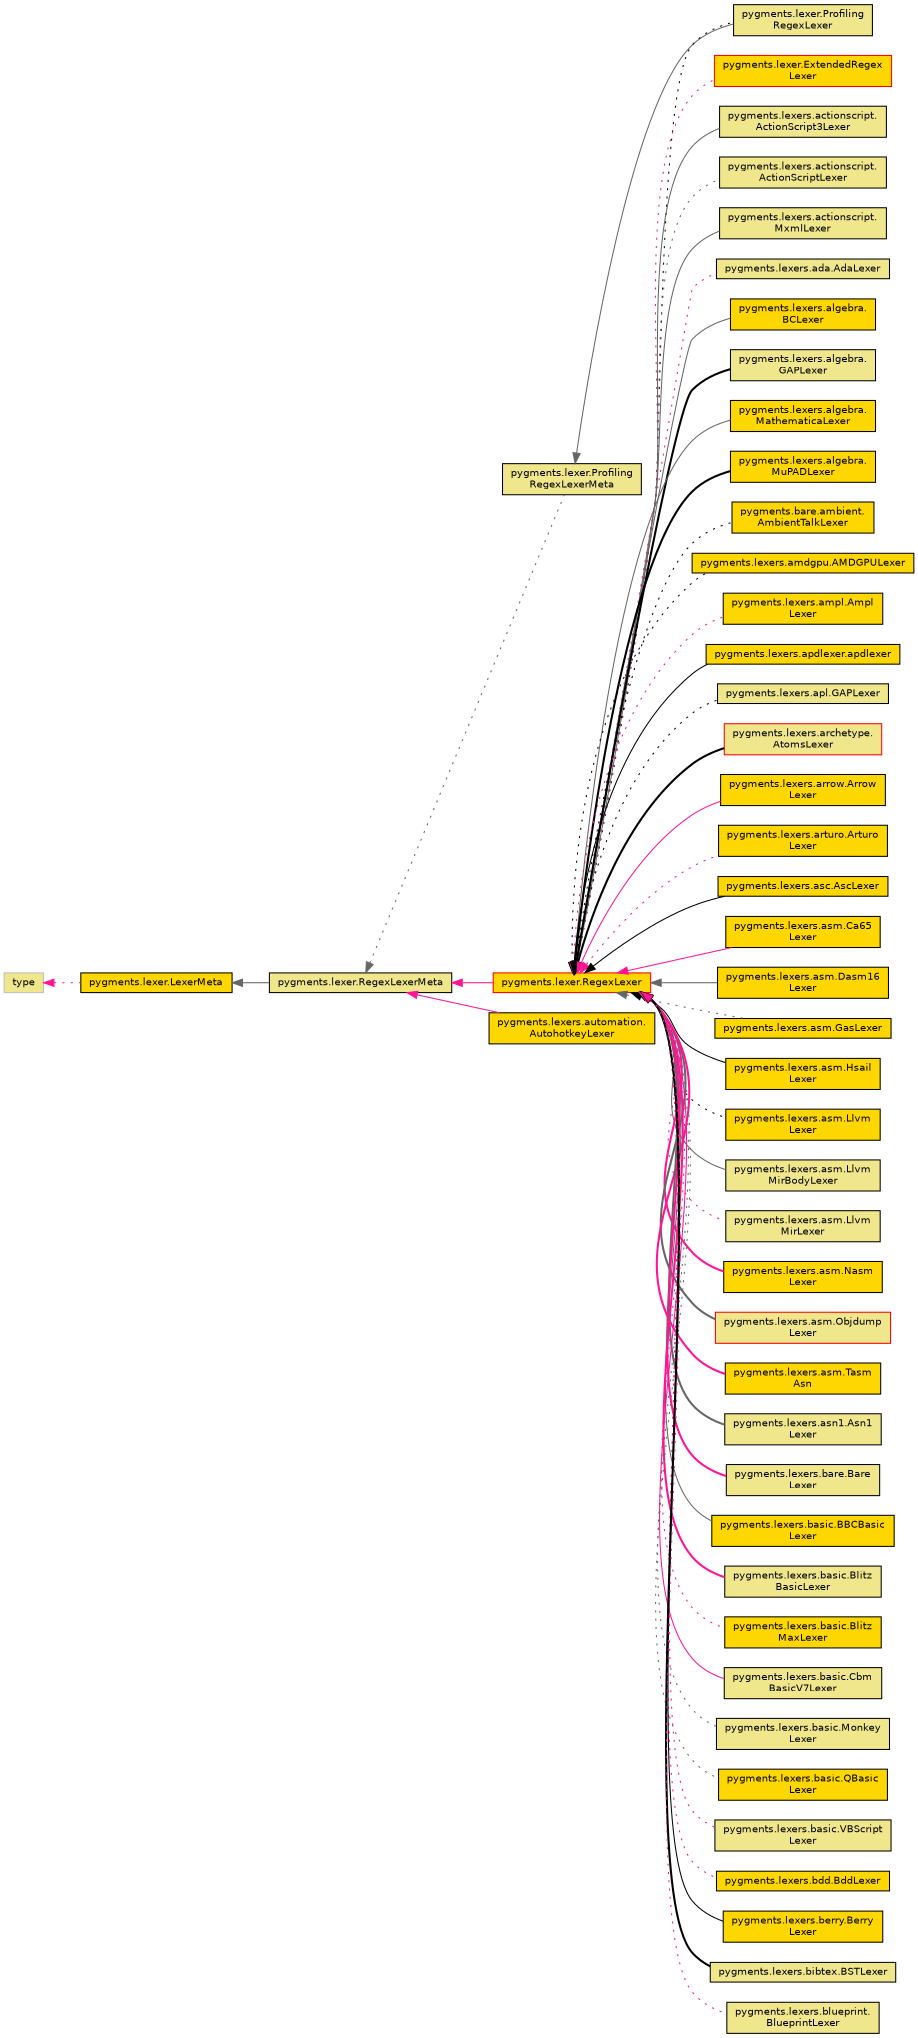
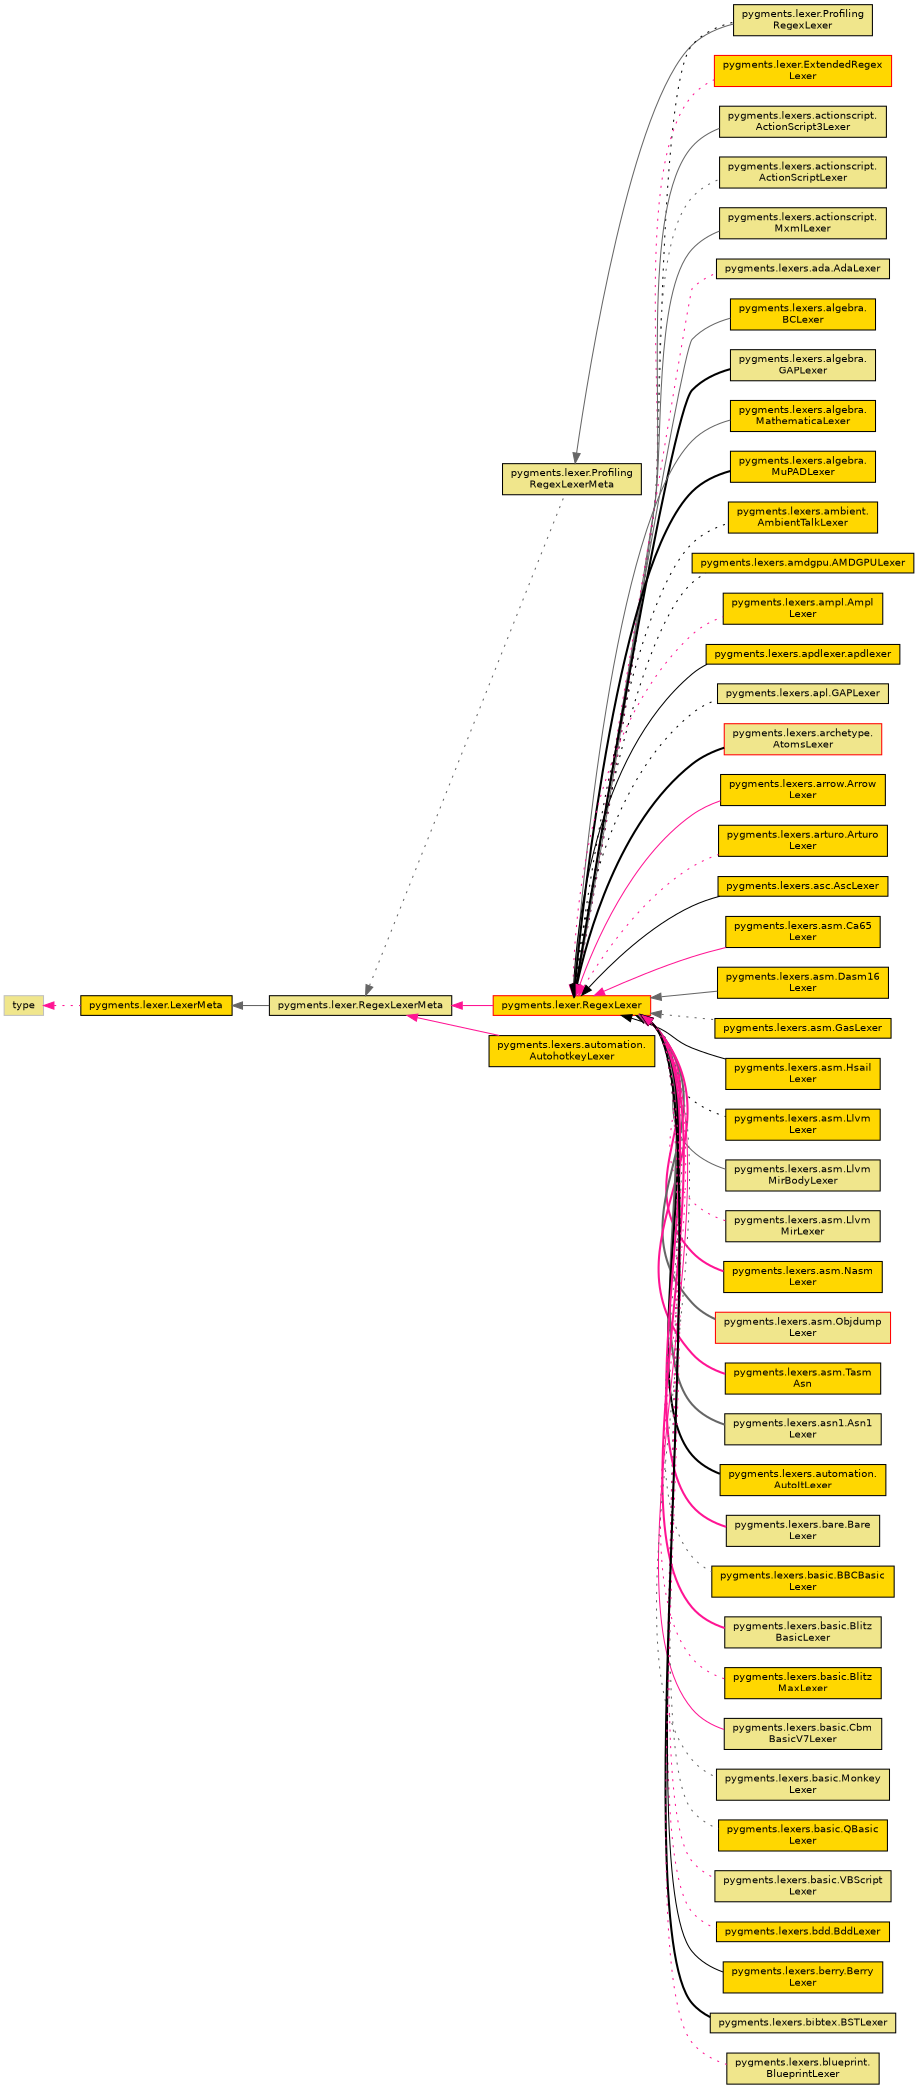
(803, 518) -> (803, 518)
(672, 1264) -> (672, 1301)
none -> (803, 1480)
